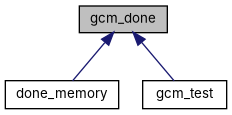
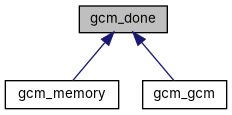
(62, 95) -> (62, 95)
(185, 95) -> (185, 95)
